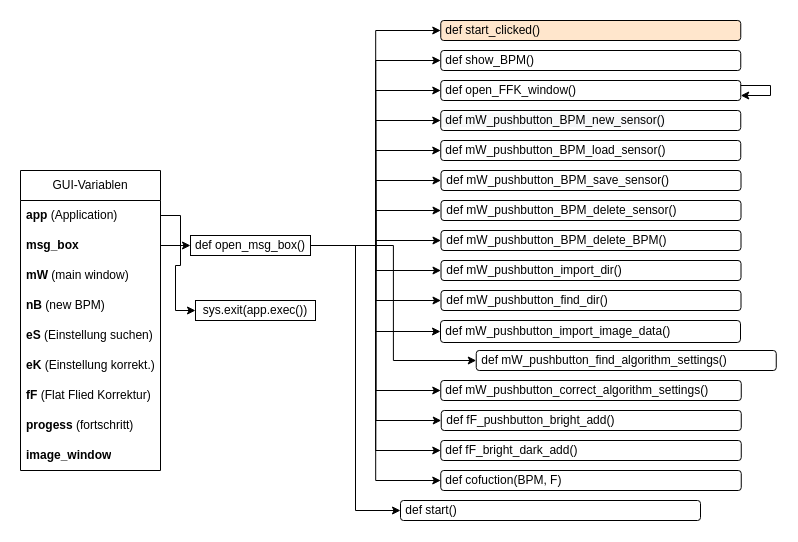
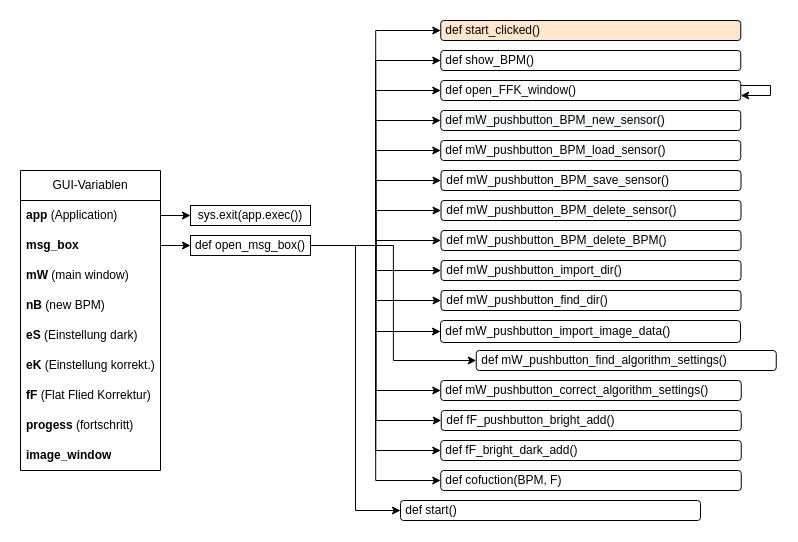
(256, 311) -> (251, 216)
(92, 336) -> (89, 336)
